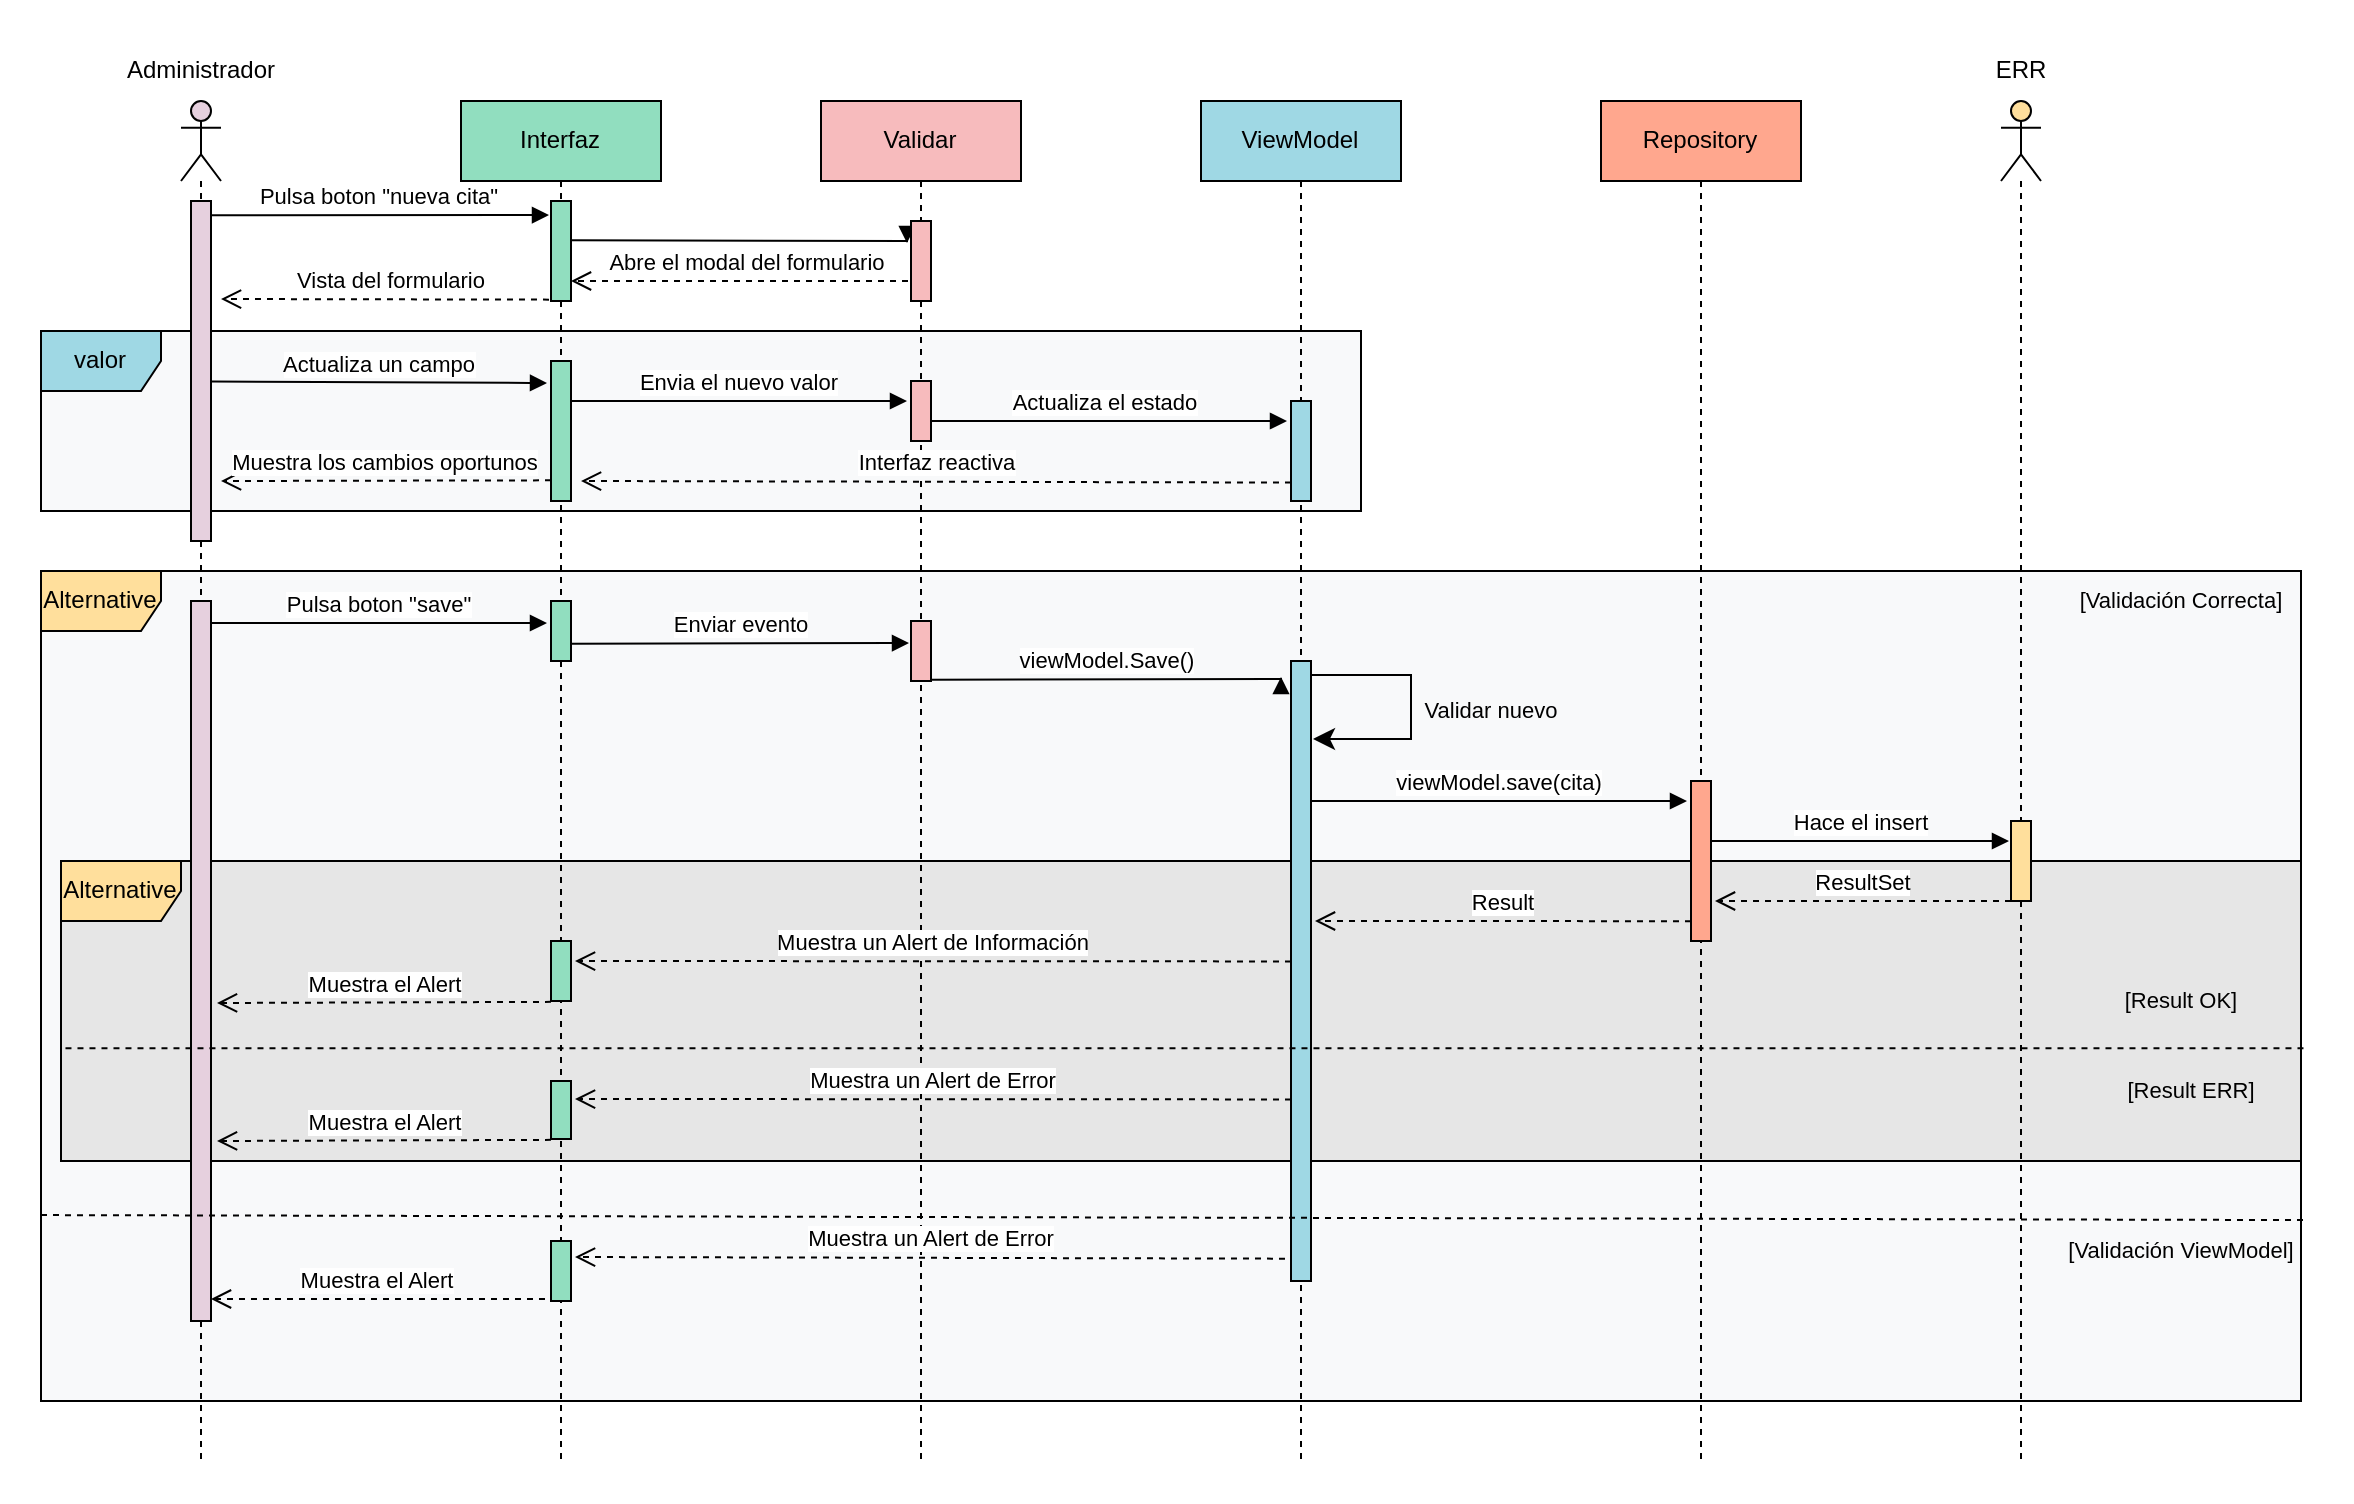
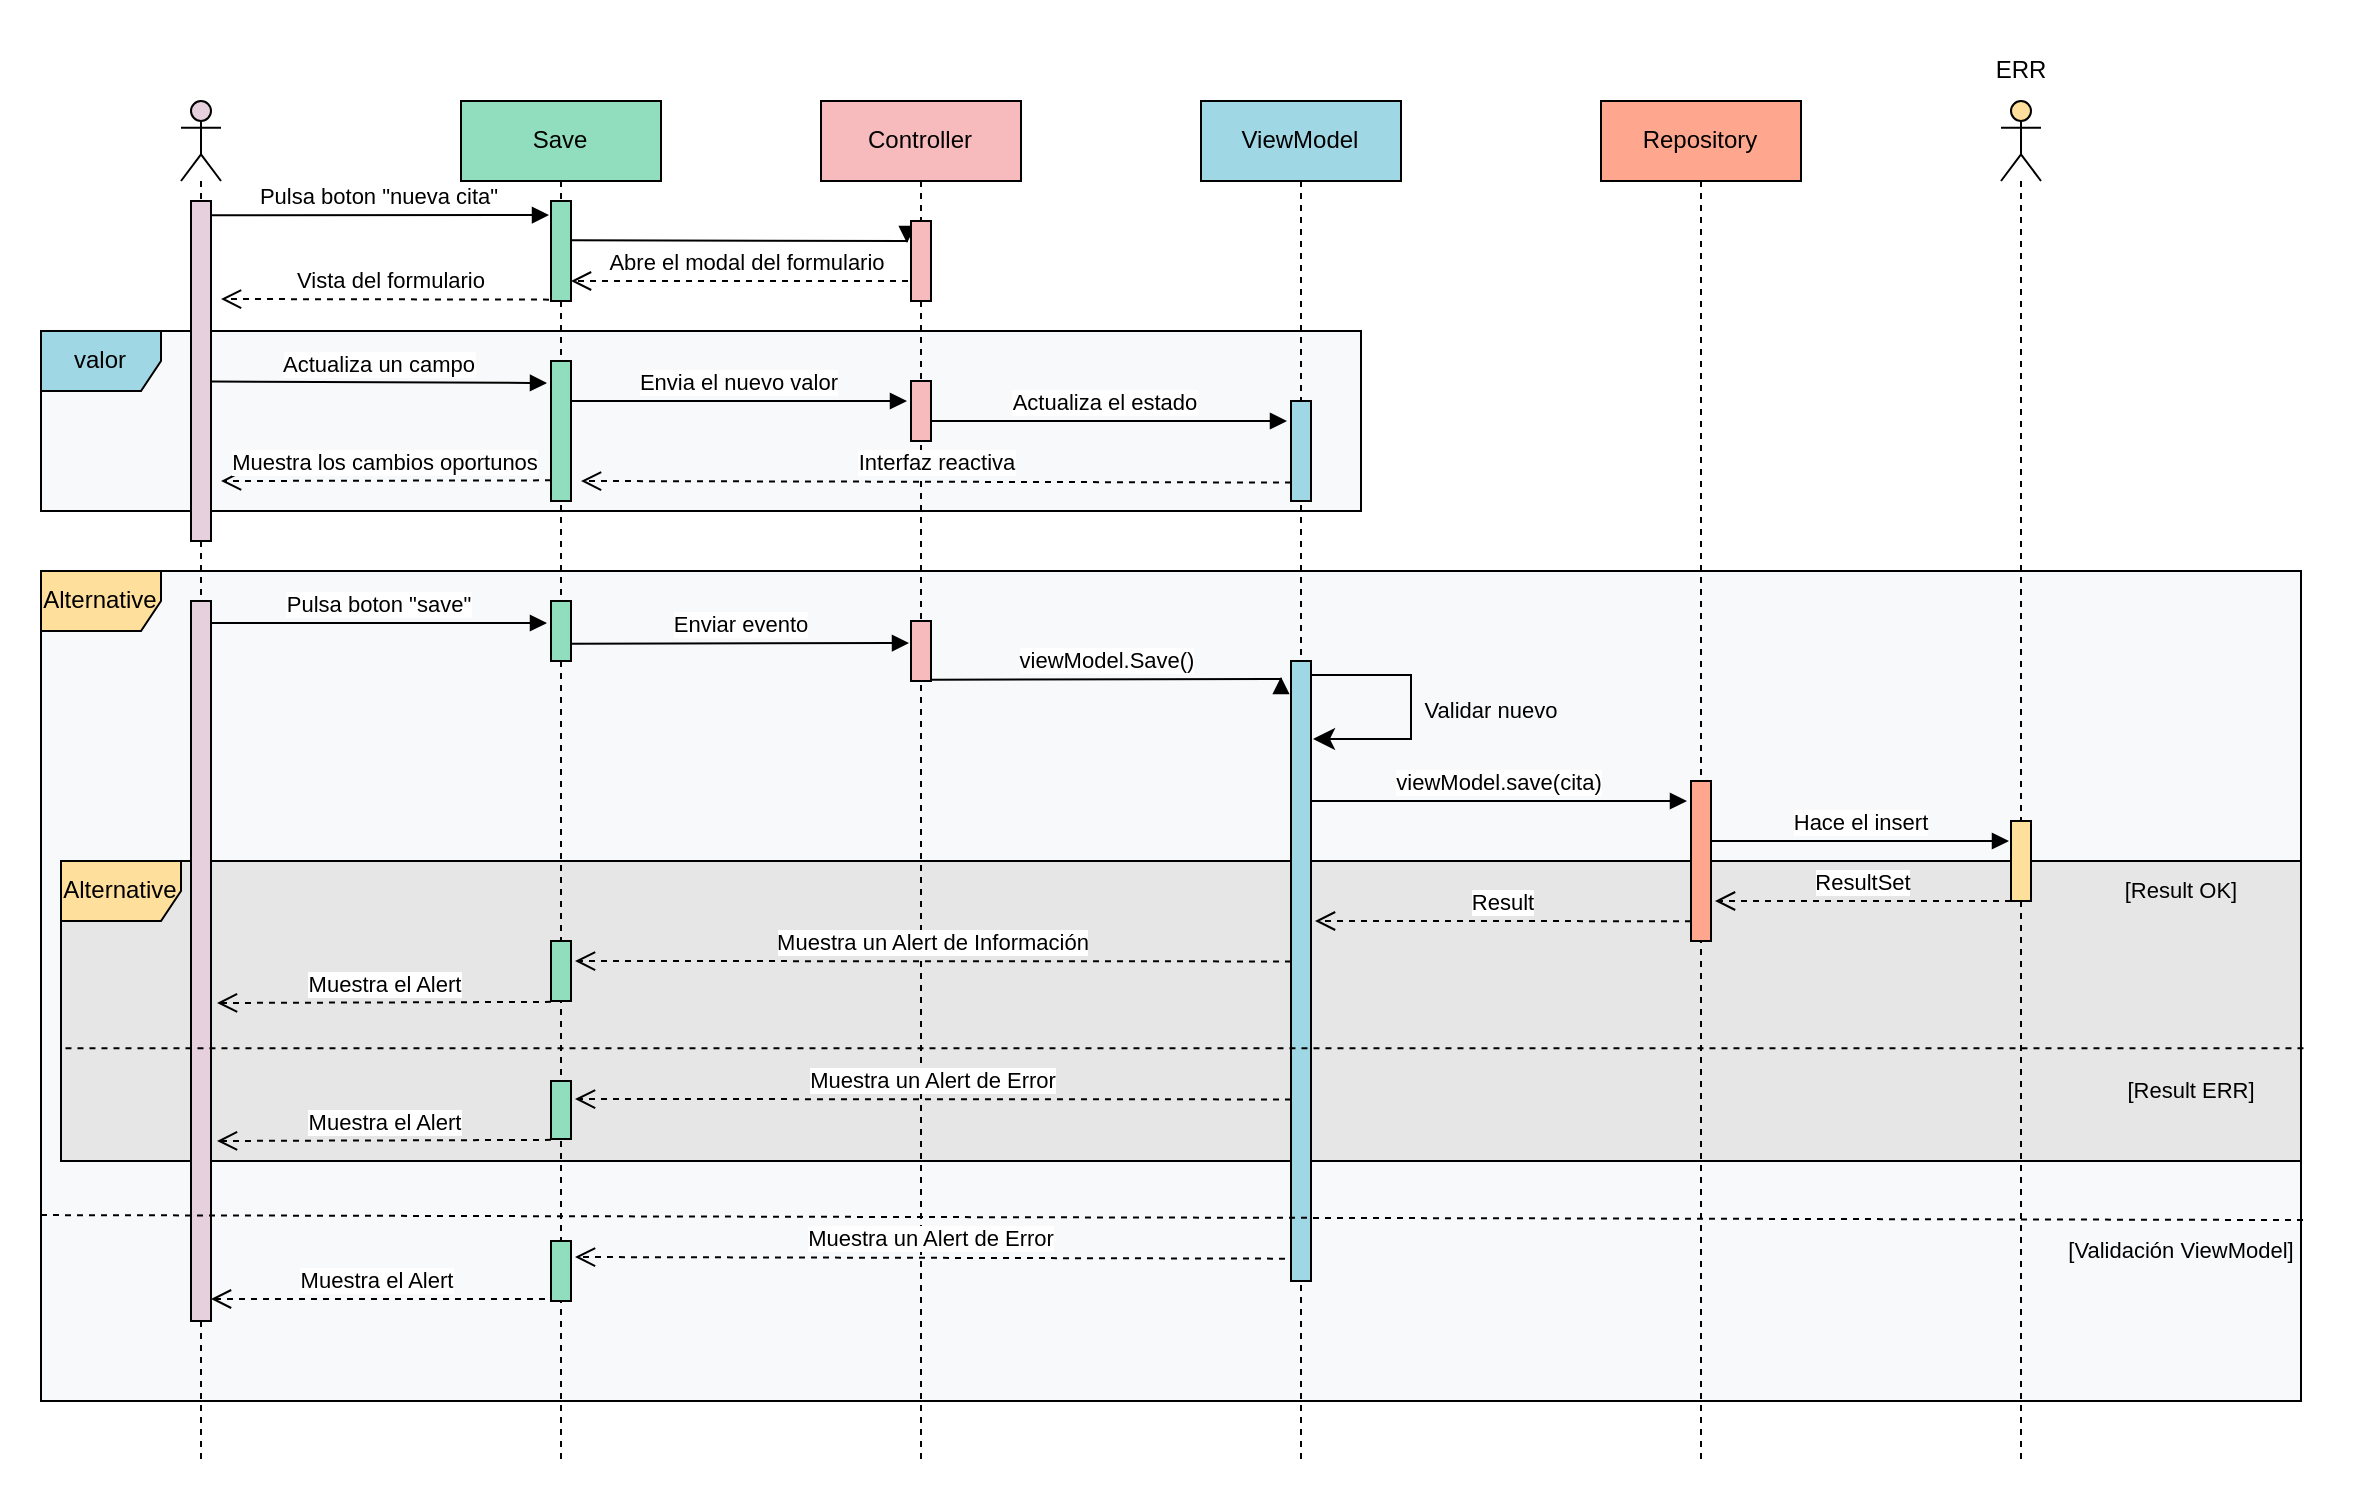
(201, 71) -> none
(561, 141) -> (561, 141)
(921, 141) -> (921, 141)
(2181, 601) -> none
(2181, 1001) -> (2181, 891)
